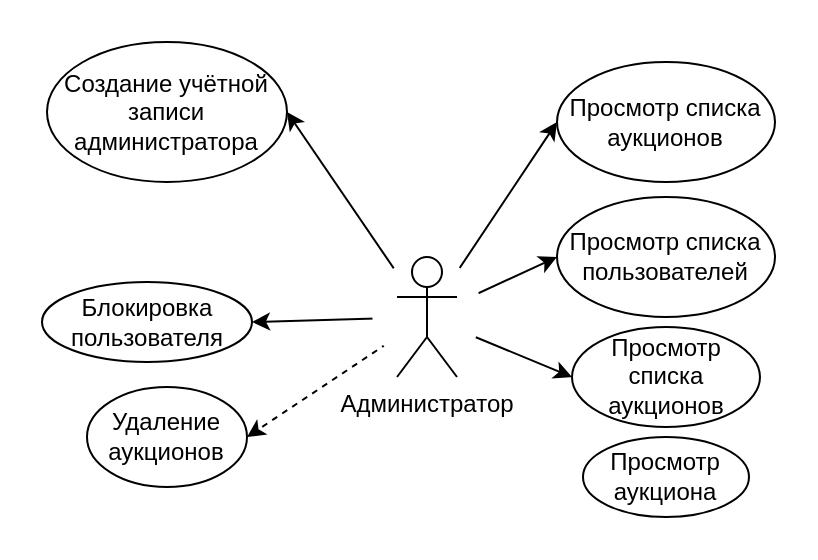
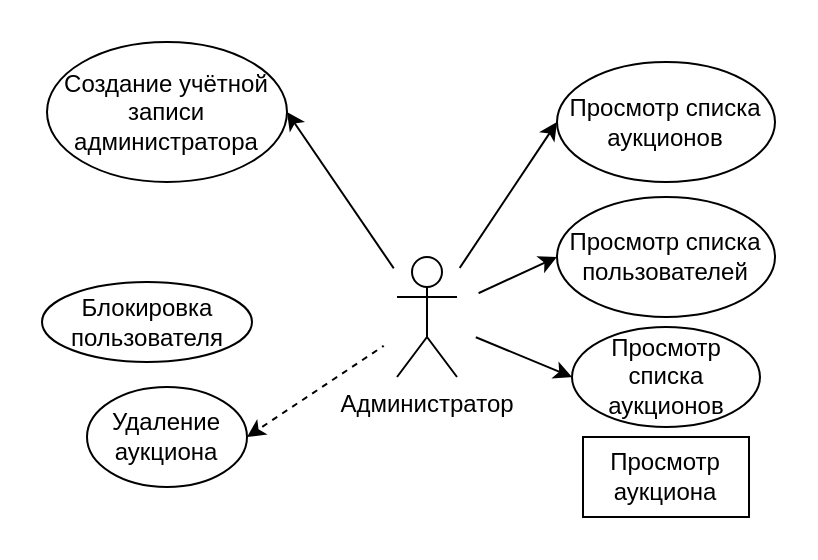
(319, 320) -> none
(167, 437) -> (167, 437)
(666, 477) -> (666, 477)
